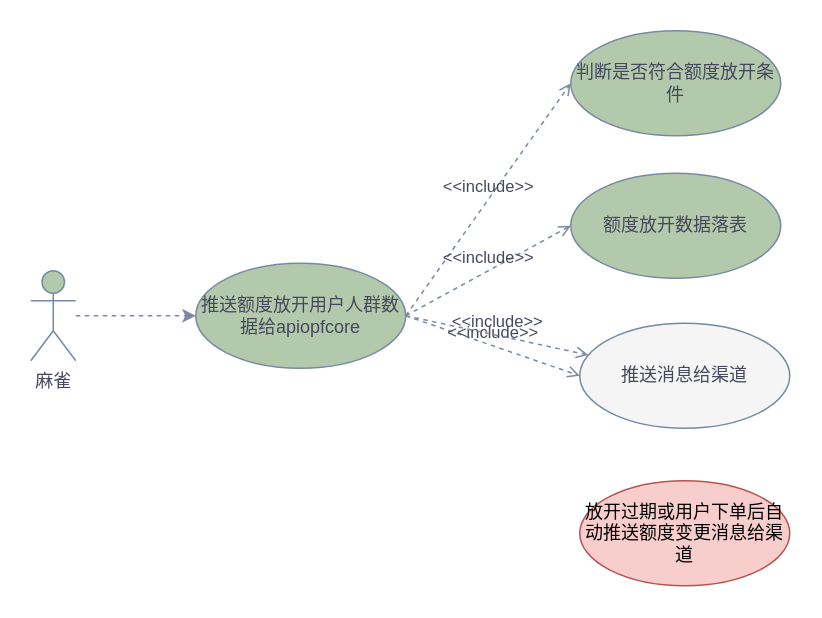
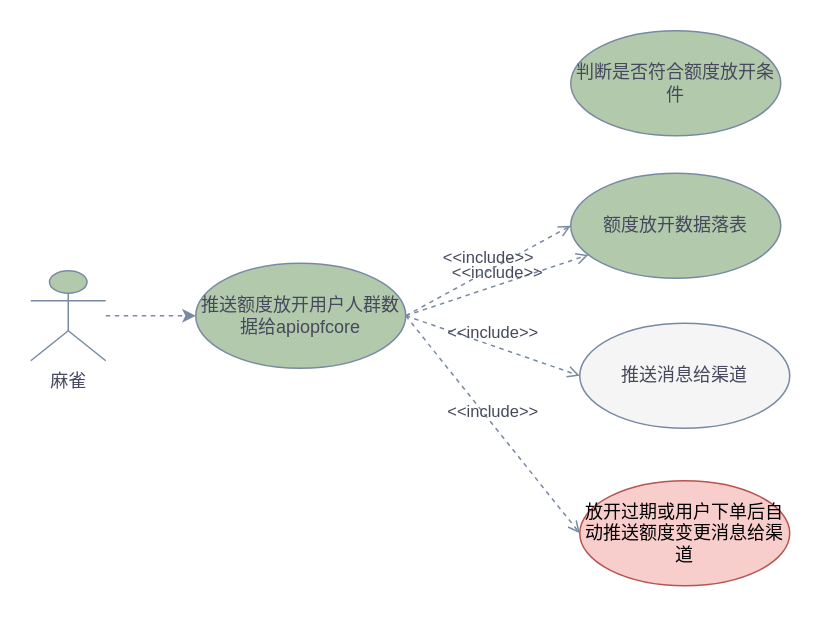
(489, 199) -> (499, 285)
(53, 316) -> (68, 316)
(503, 337) -> (493, 424)
